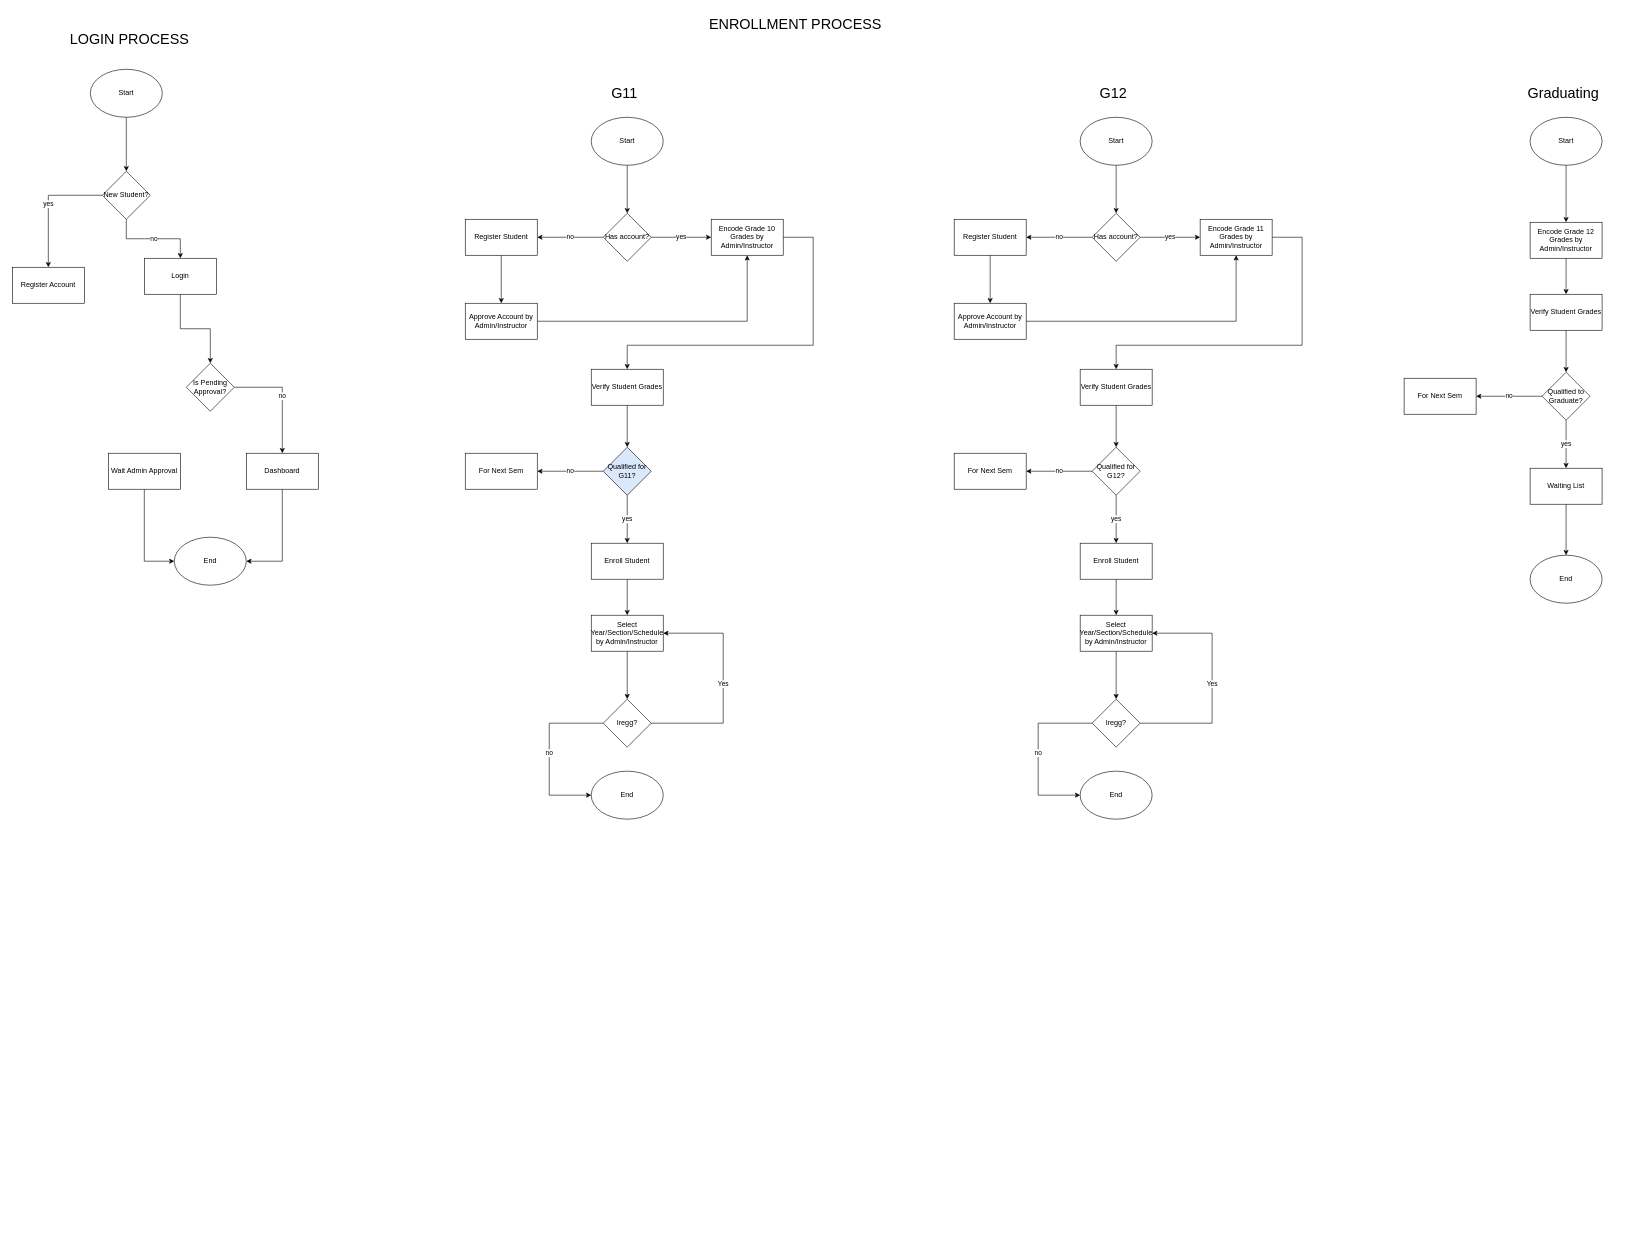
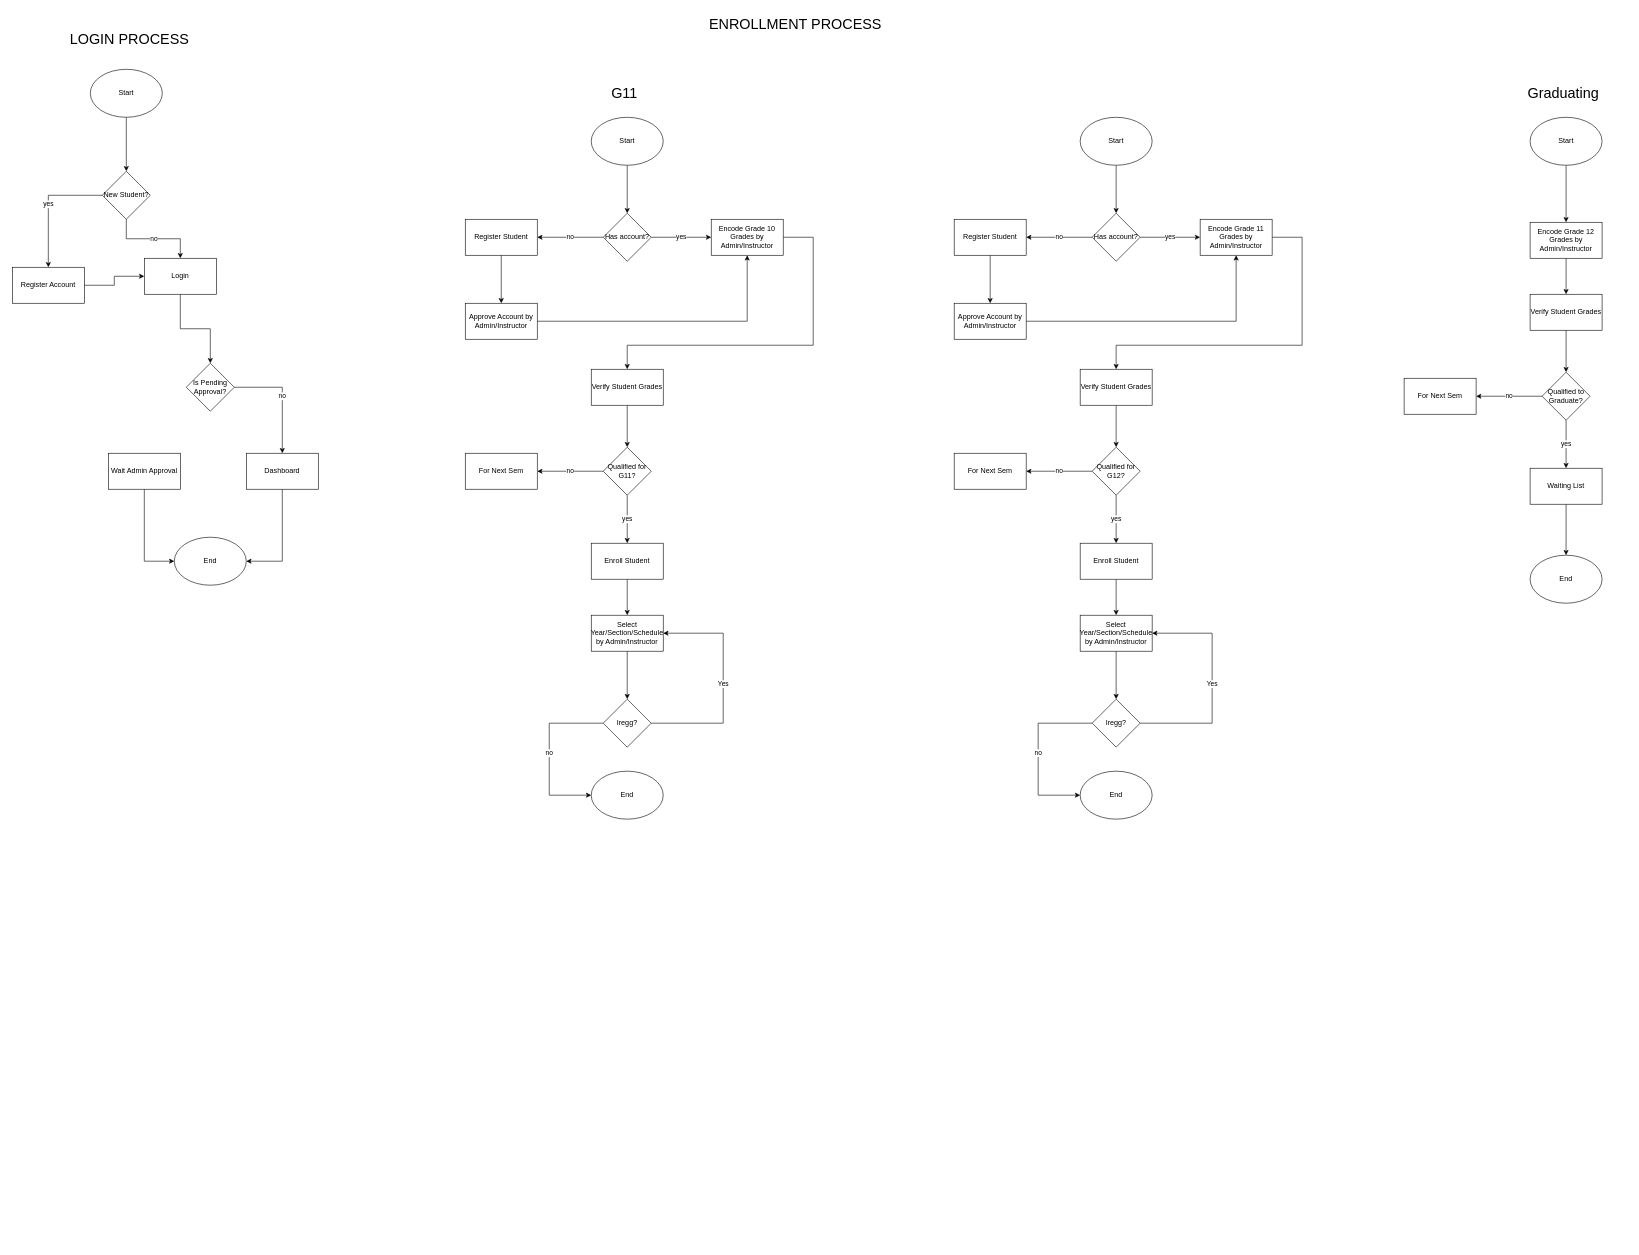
(1113, 93) -> none
none -> (114, 276)
(627, 471) -> (627, 471)
